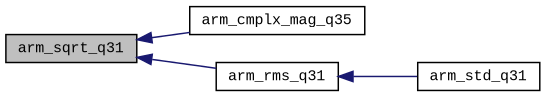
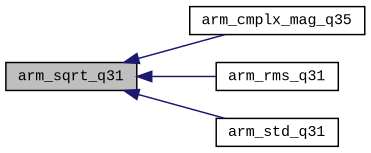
(385, 76) -> (181, 106)
